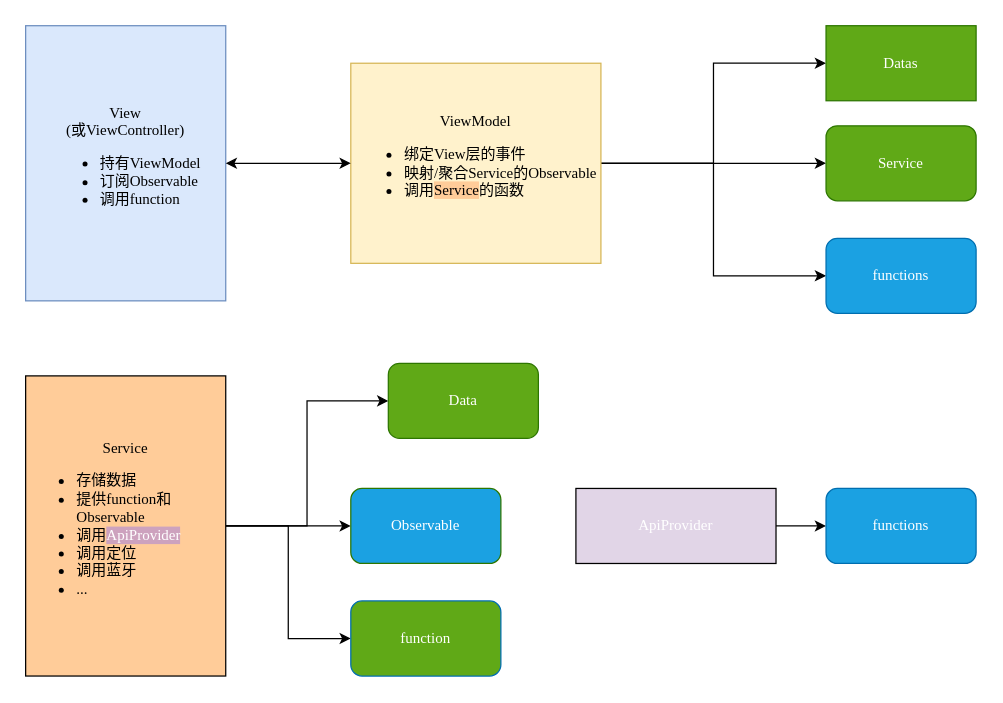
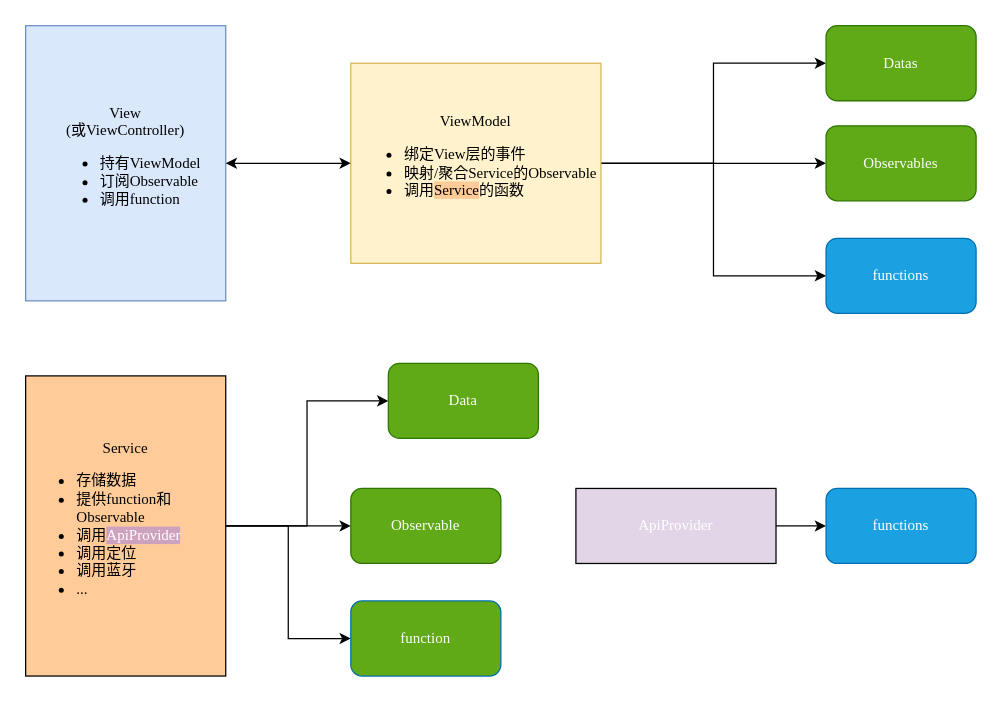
(901, 63) -> (901, 63)
(901, 163) -> (901, 163)
(426, 526) -> (426, 526)
